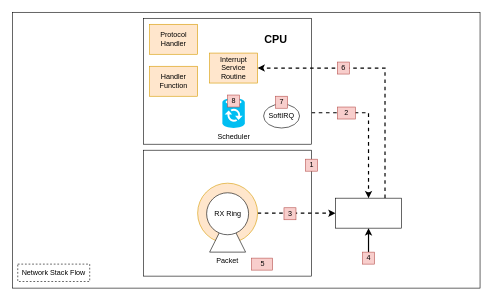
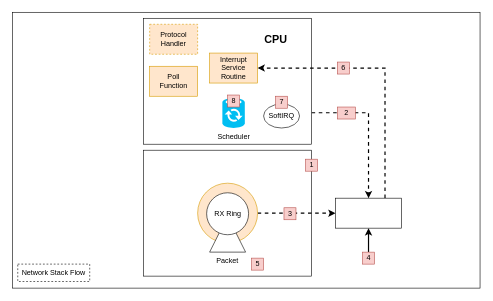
(174, 39) -> (174, 39)
(174, 81) -> (174, 81)
(262, 264) -> (258, 264)
